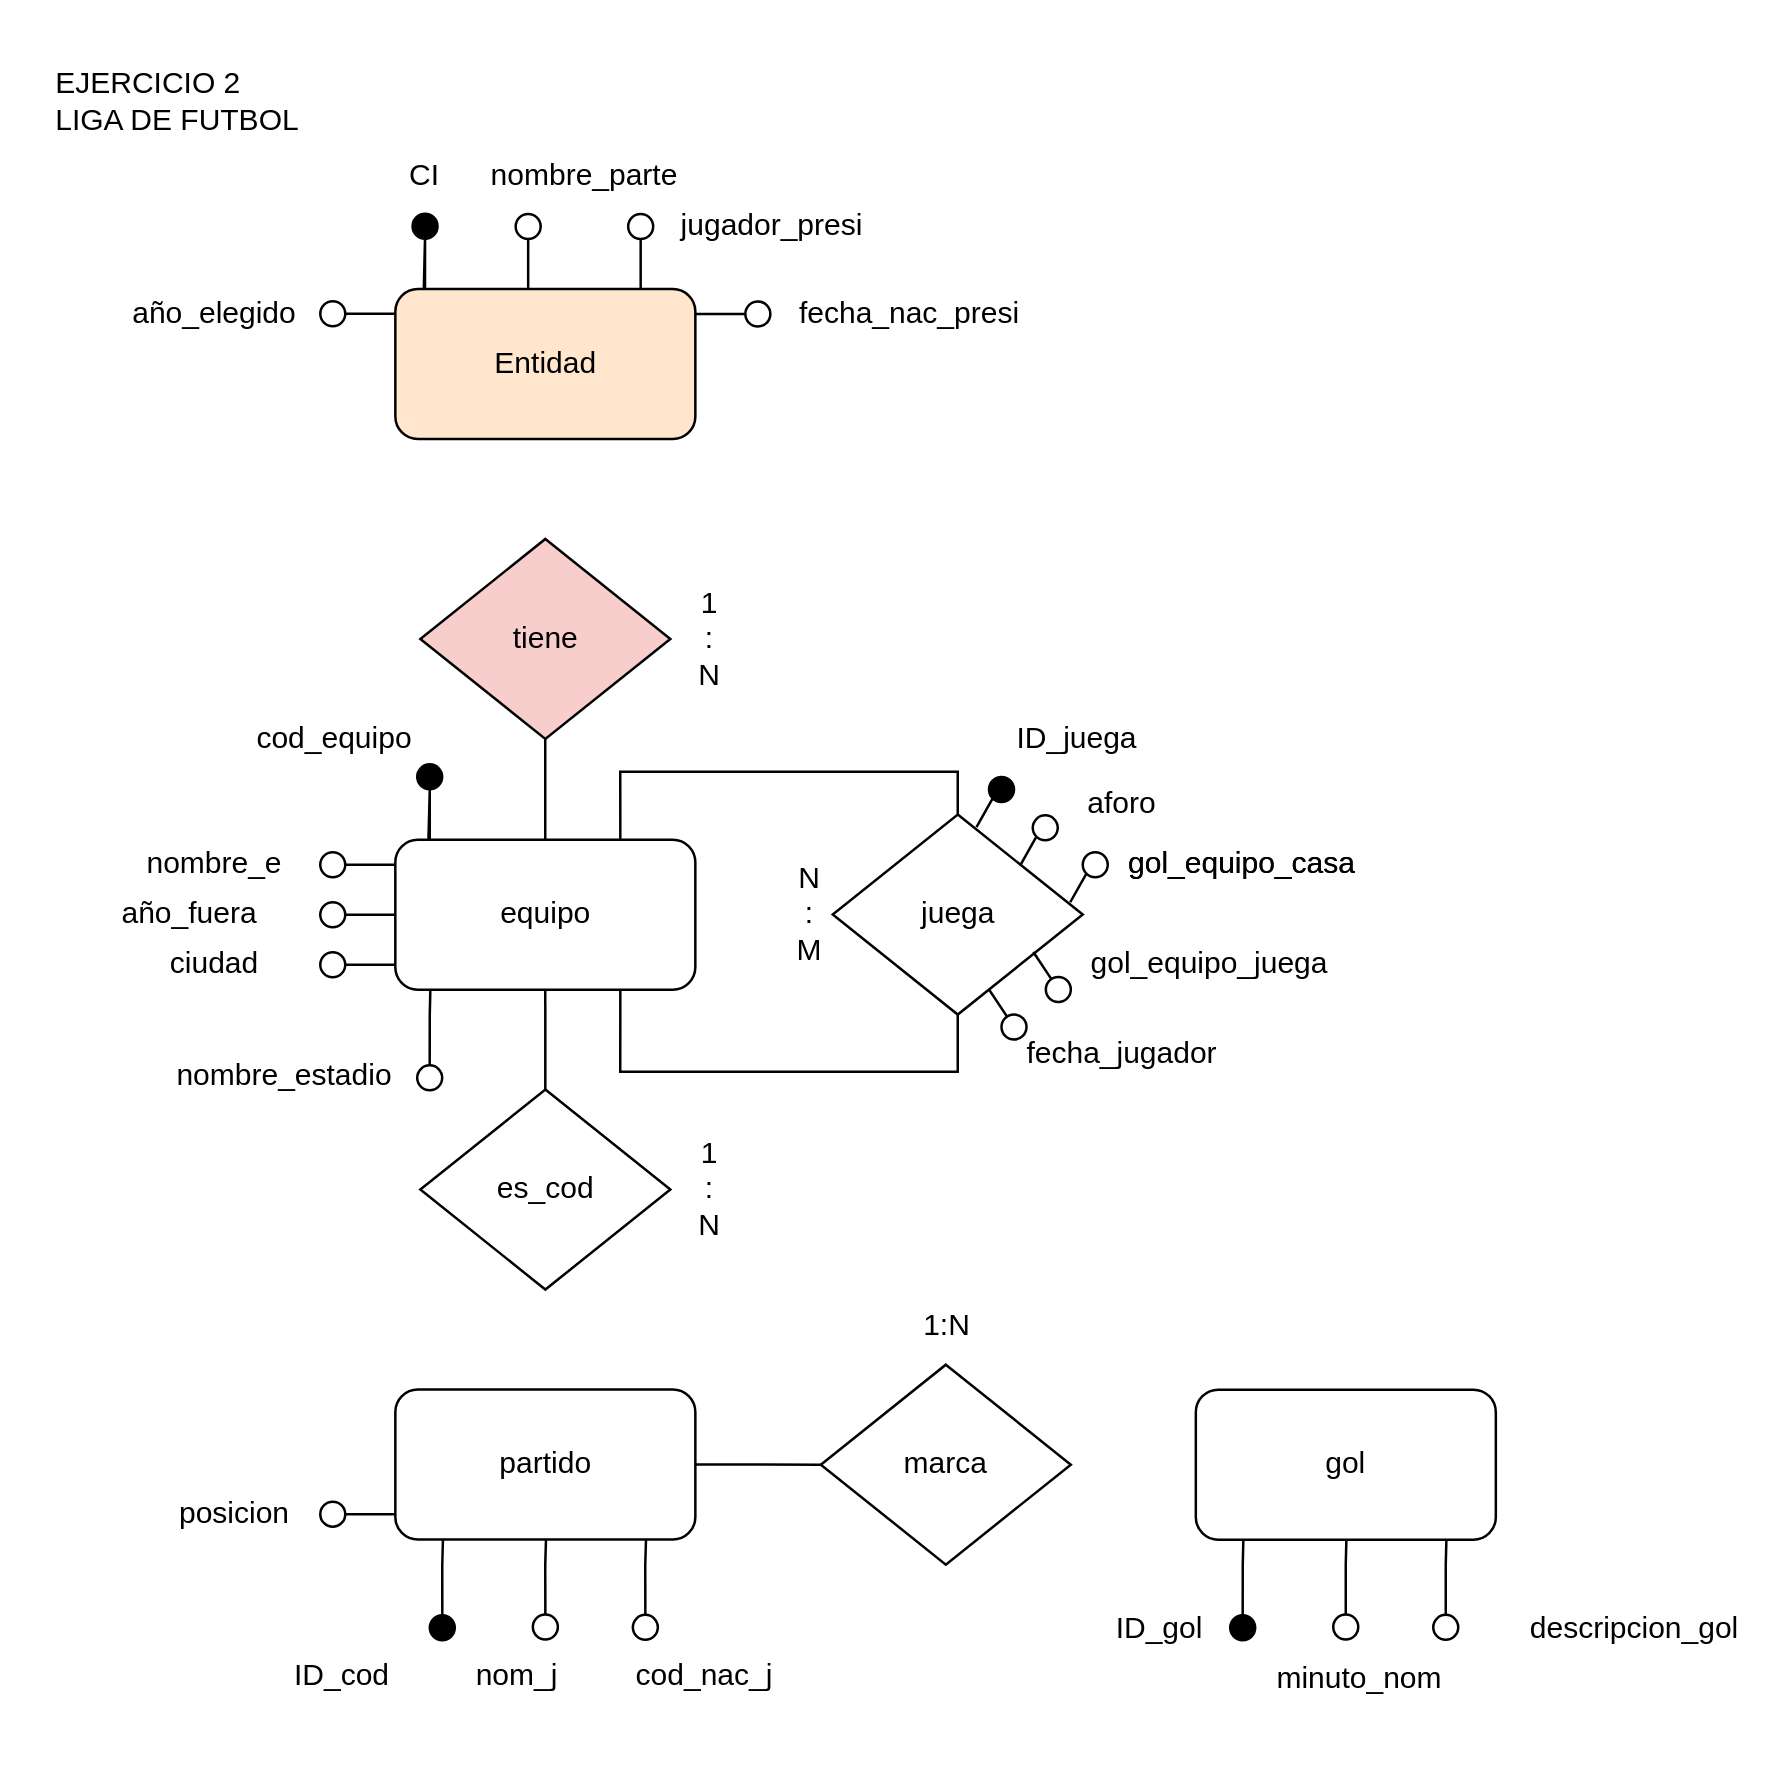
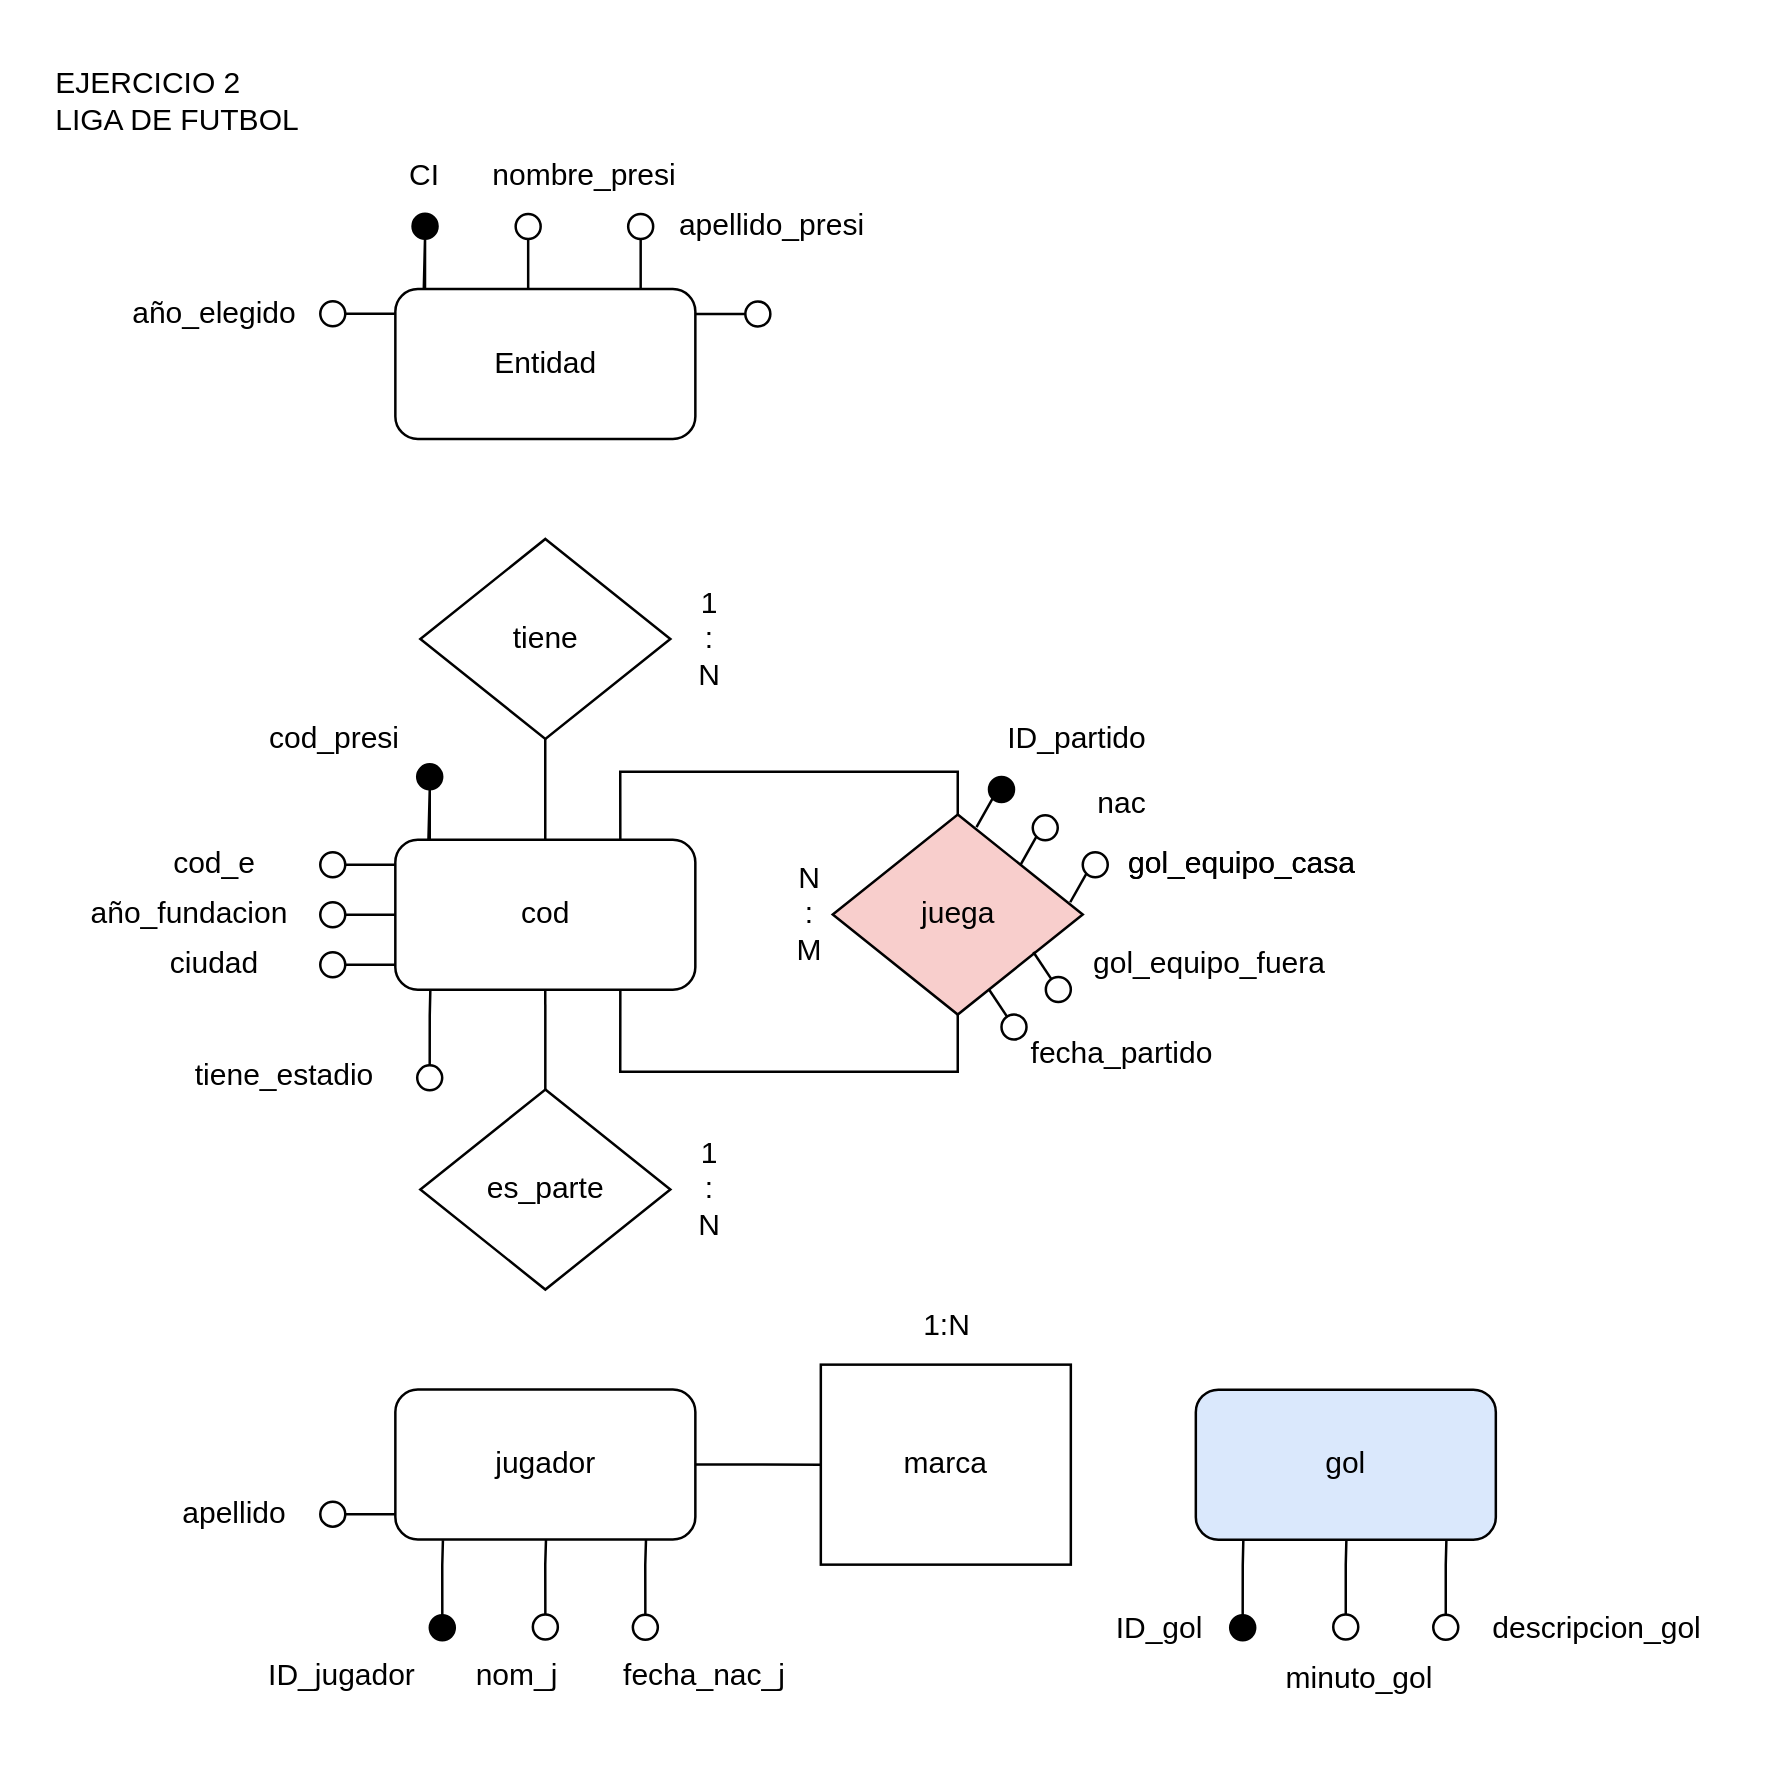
(585, 176) -> (585, 176)
(773, 226) -> (773, 226)
(908, 314) -> none
(545, 364) -> (545, 364)
(545, 639) -> (545, 639)
(335, 739) -> (335, 739)
(1078, 739) -> (1078, 739)
(1123, 804) -> (1123, 804)
(215, 864) -> (215, 864)
(190, 914) -> (190, 914)
(546, 914) -> (546, 914)
(958, 915) -> (958, 915)
(1210, 964) -> (1210, 964)
(1123, 1054) -> (1123, 1054)
(285, 1076) -> (285, 1076)
(546, 1189) -> (546, 1189)
(546, 1464) -> (546, 1464)
(946, 1465) -> (946, 1465)
(1346, 1465) -> (1346, 1465)
(235, 1514) -> (235, 1514)
(1633, 1628) -> (1596, 1628)
(343, 1676) -> (343, 1676)
(705, 1676) -> (705, 1676)
(1360, 1679) -> (1360, 1679)
